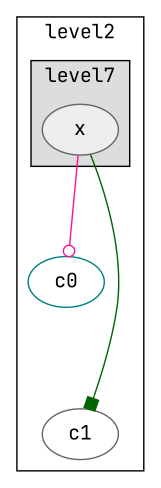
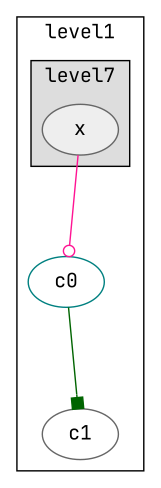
(80, 33) -> (80, 33)
(118, 275) -> (73, 351)
